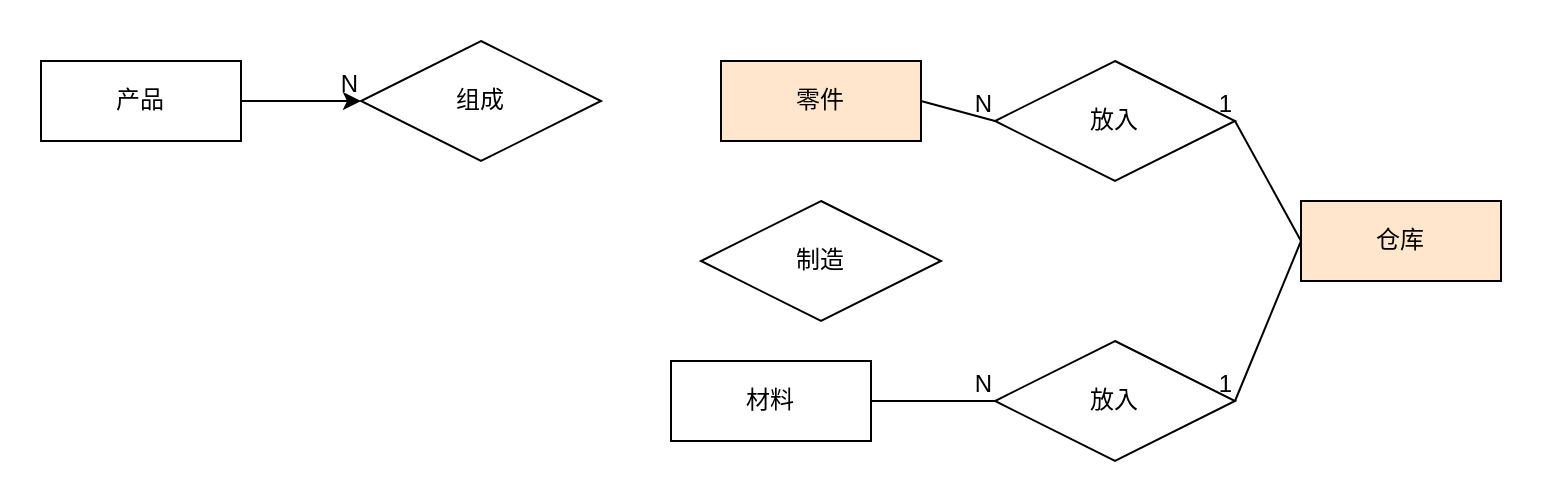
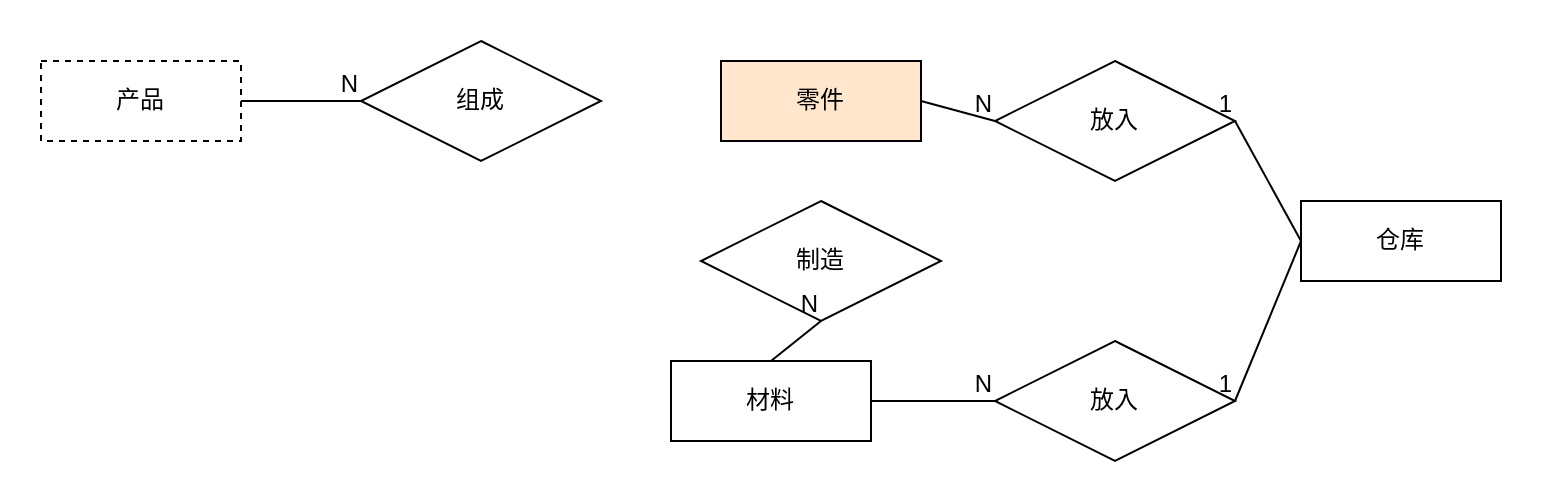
(141, 101) -> (141, 101)
(346, 101) -> (351, 101)
(1401, 241) -> (1401, 241)
none -> (796, 341)
